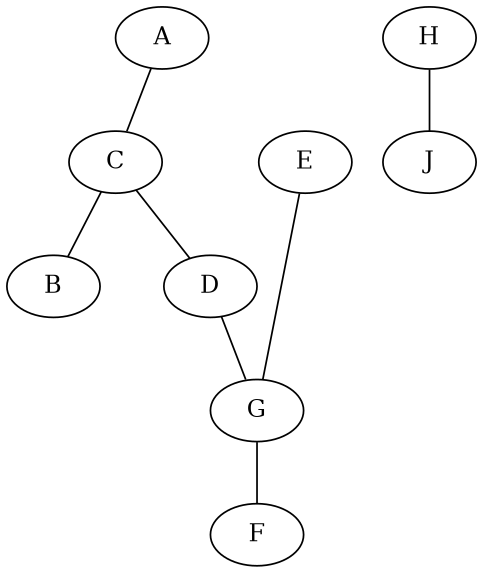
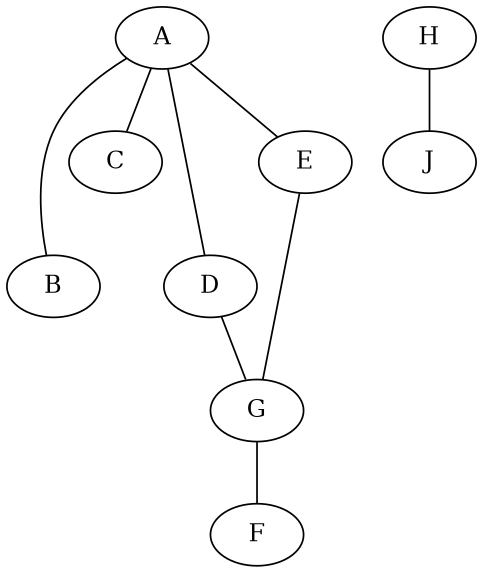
none -> (234, 100)
(84, 224) -> (50, 141)
(163, 224) -> (186, 162)
